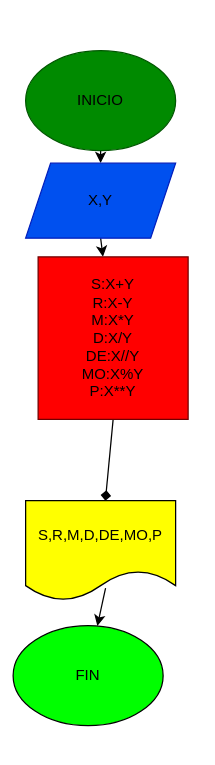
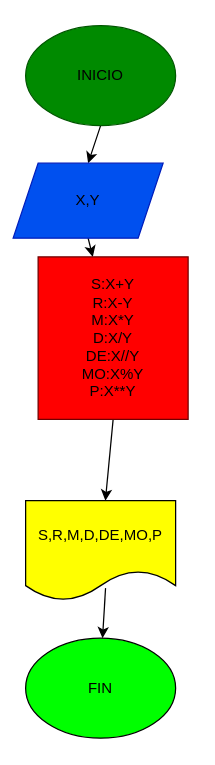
(101, 101) -> (101, 76)
(101, 201) -> (88, 201)
(106, 490) -> (106, 491)
(88, 676) -> (101, 688)
